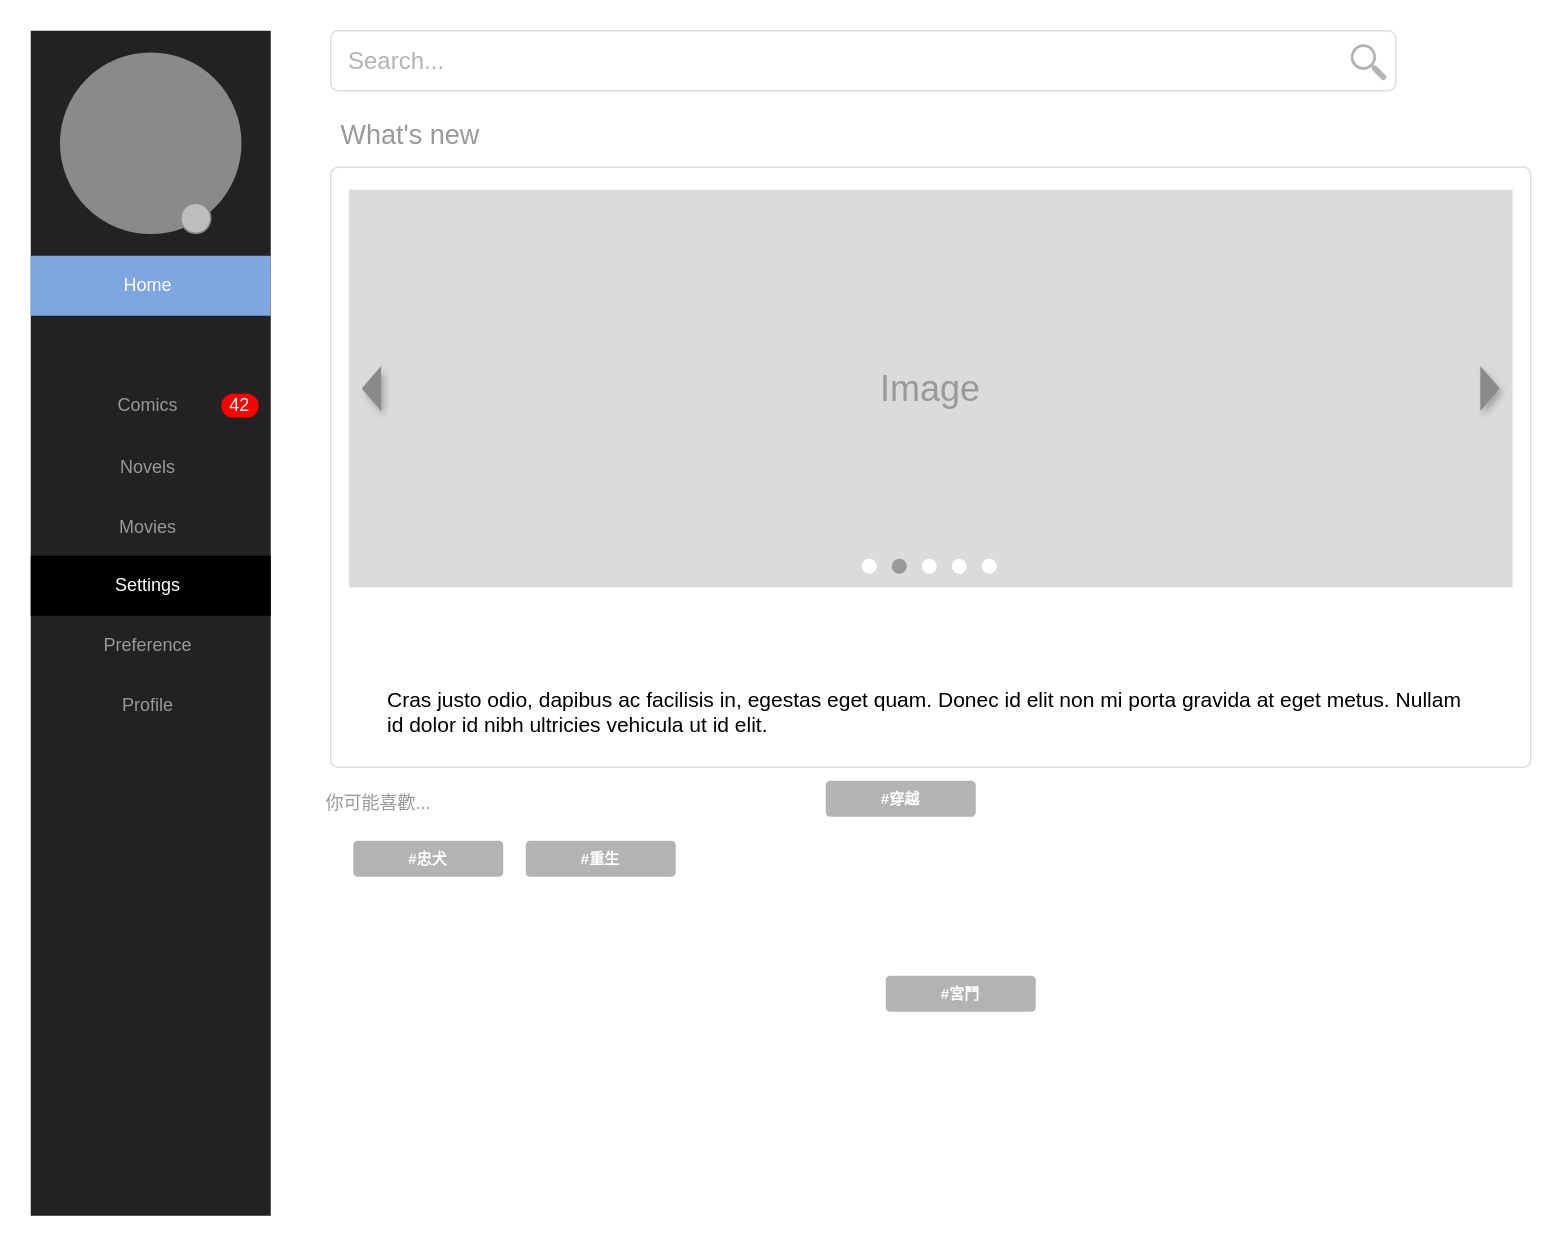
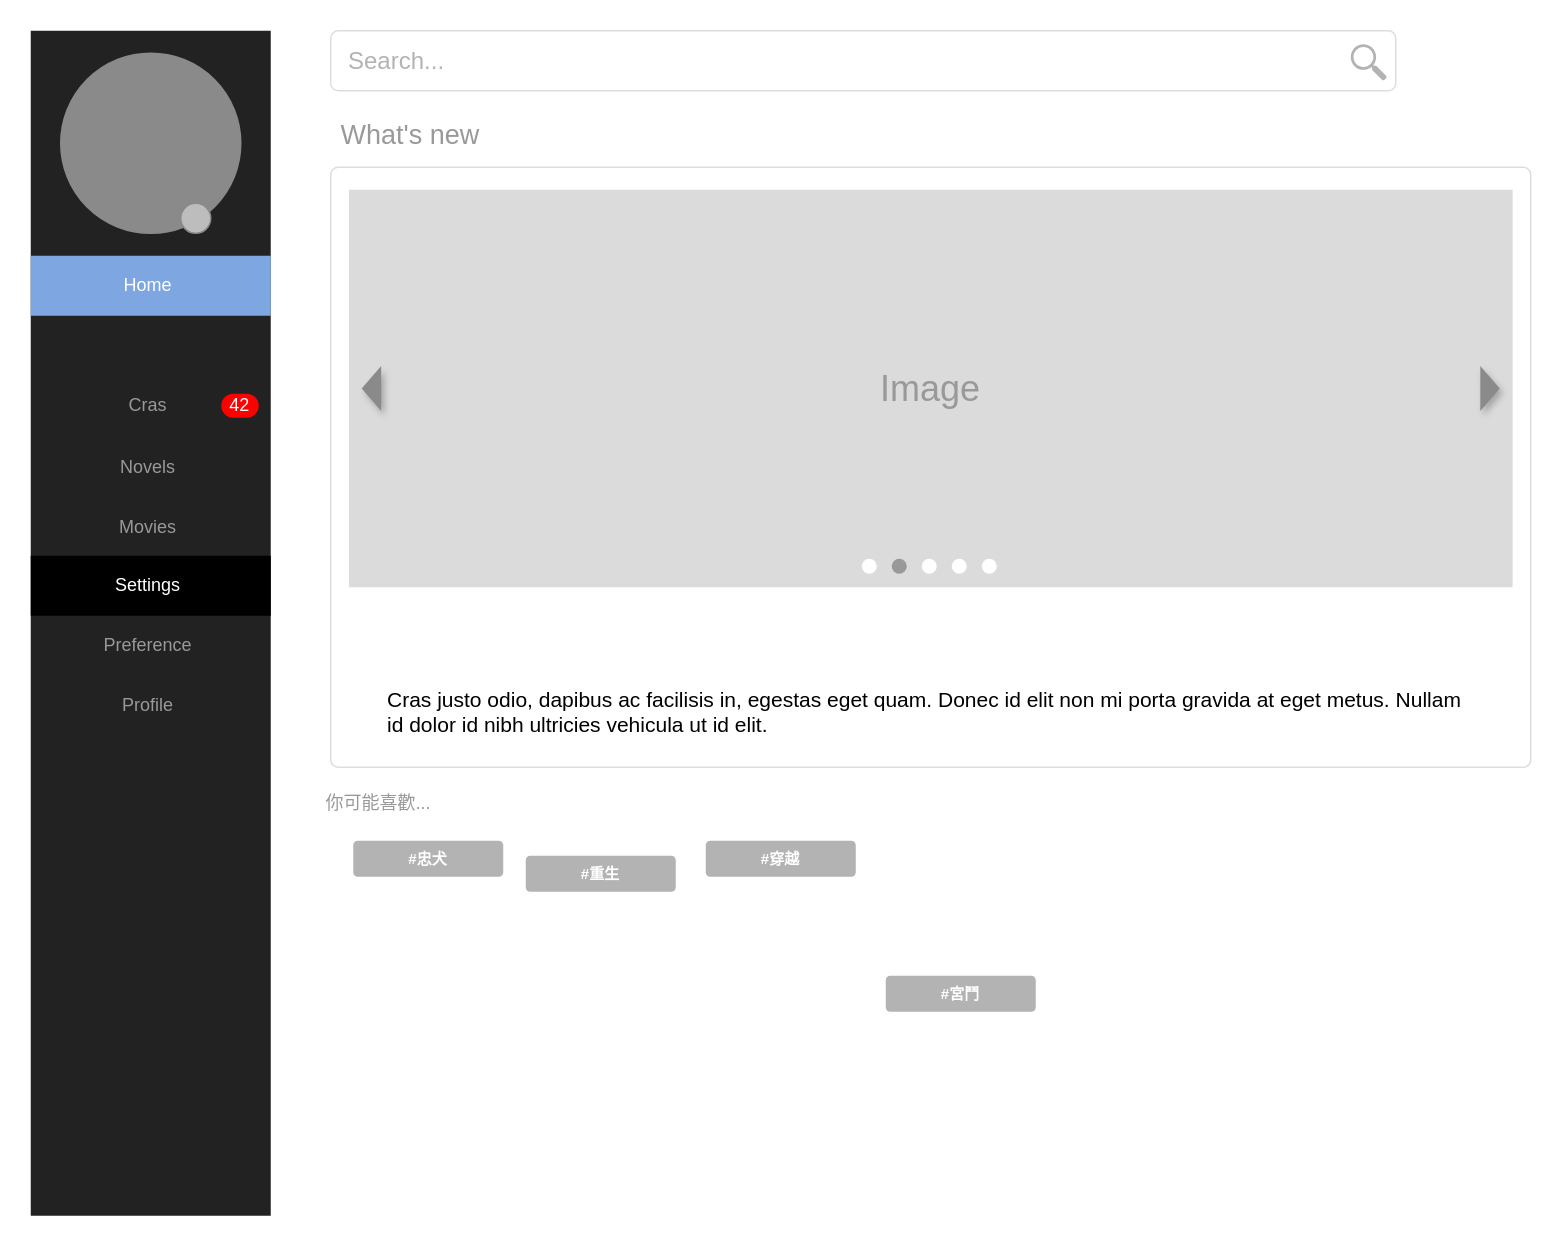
(128, 406) -> (128, 406)
(901, 799) -> (781, 859)
(601, 859) -> (601, 874)
